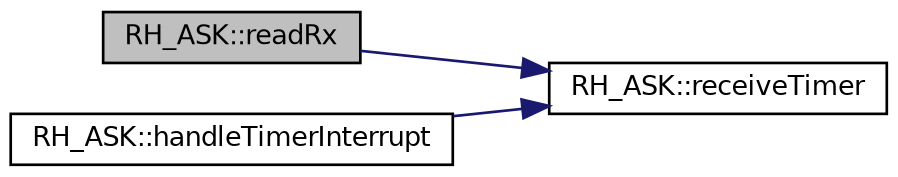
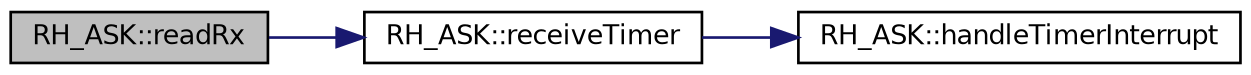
(488, 113) -> (736, 38)
